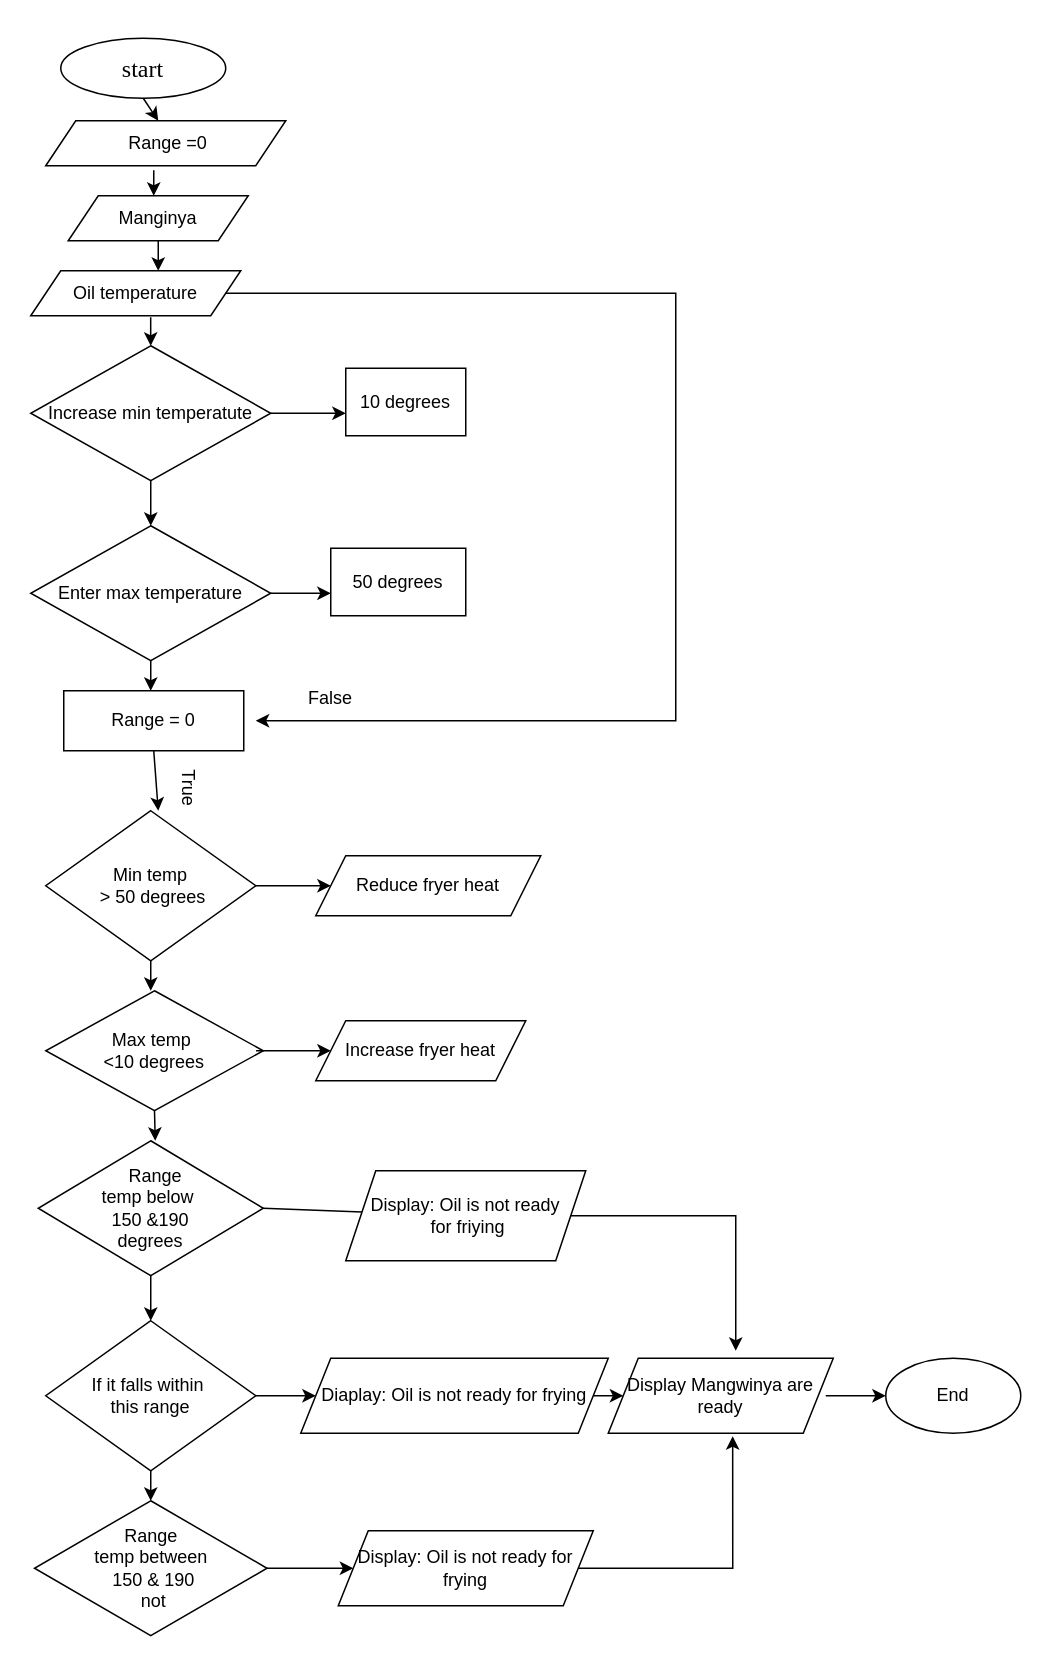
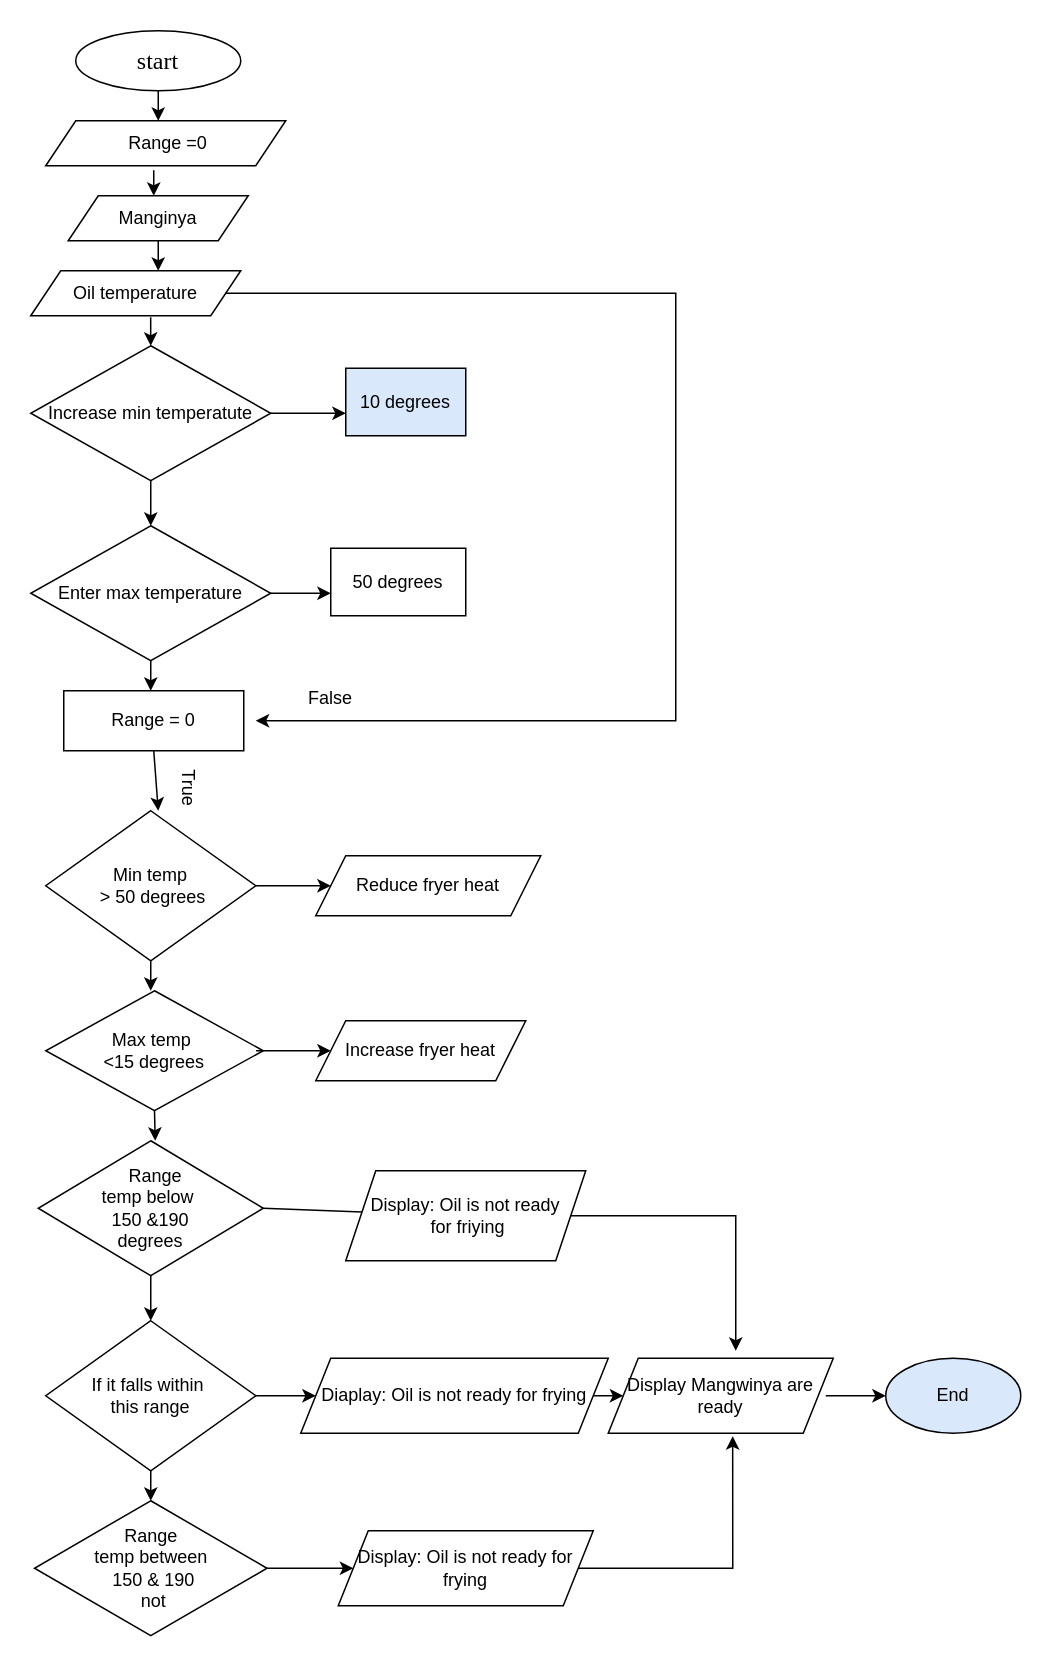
(143, 68) -> (158, 61)
(406, 402) -> (406, 402)
(155, 1051) -> (155, 1051)
(953, 1396) -> (953, 1396)
